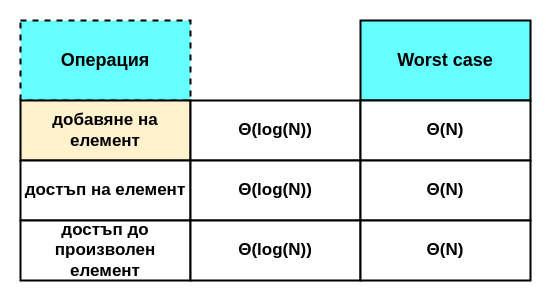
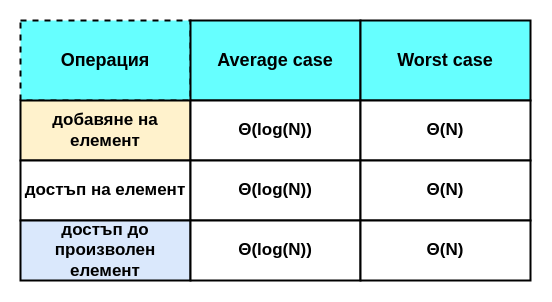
none -> (276, 61)
(106, 251) -> (106, 251)
